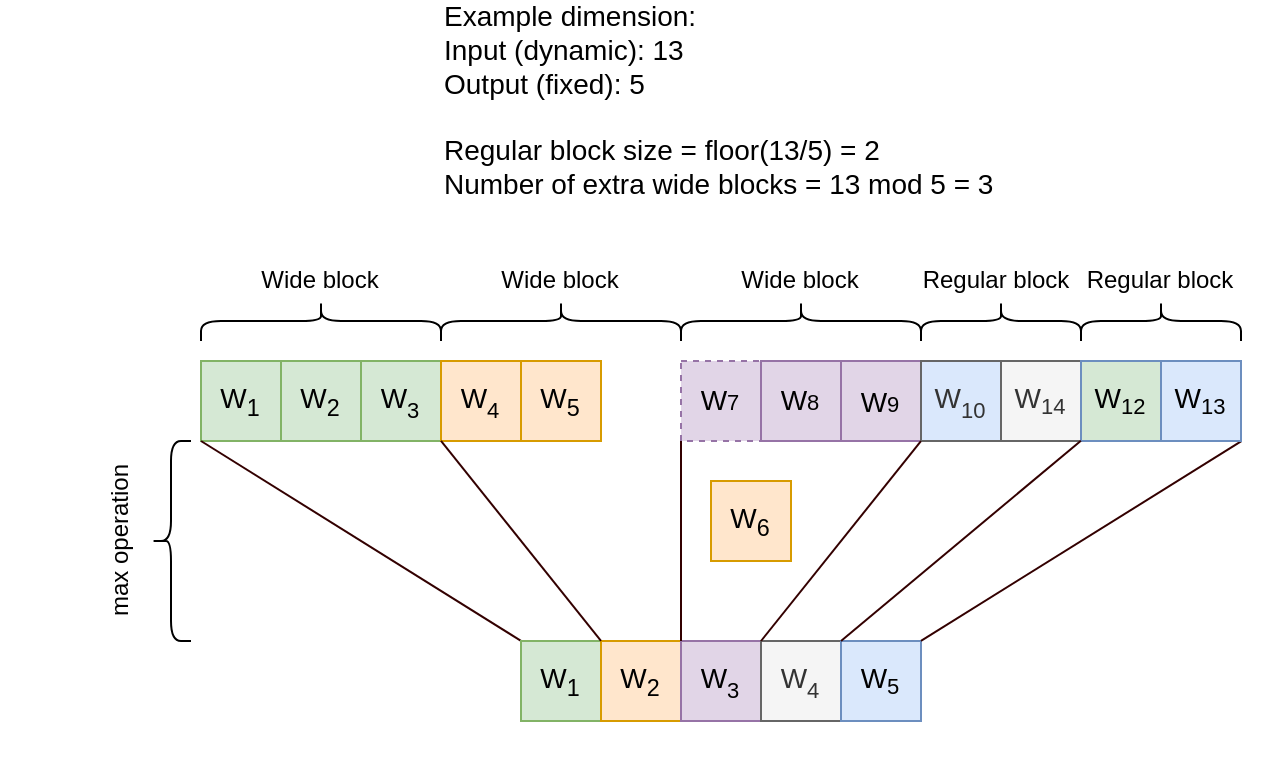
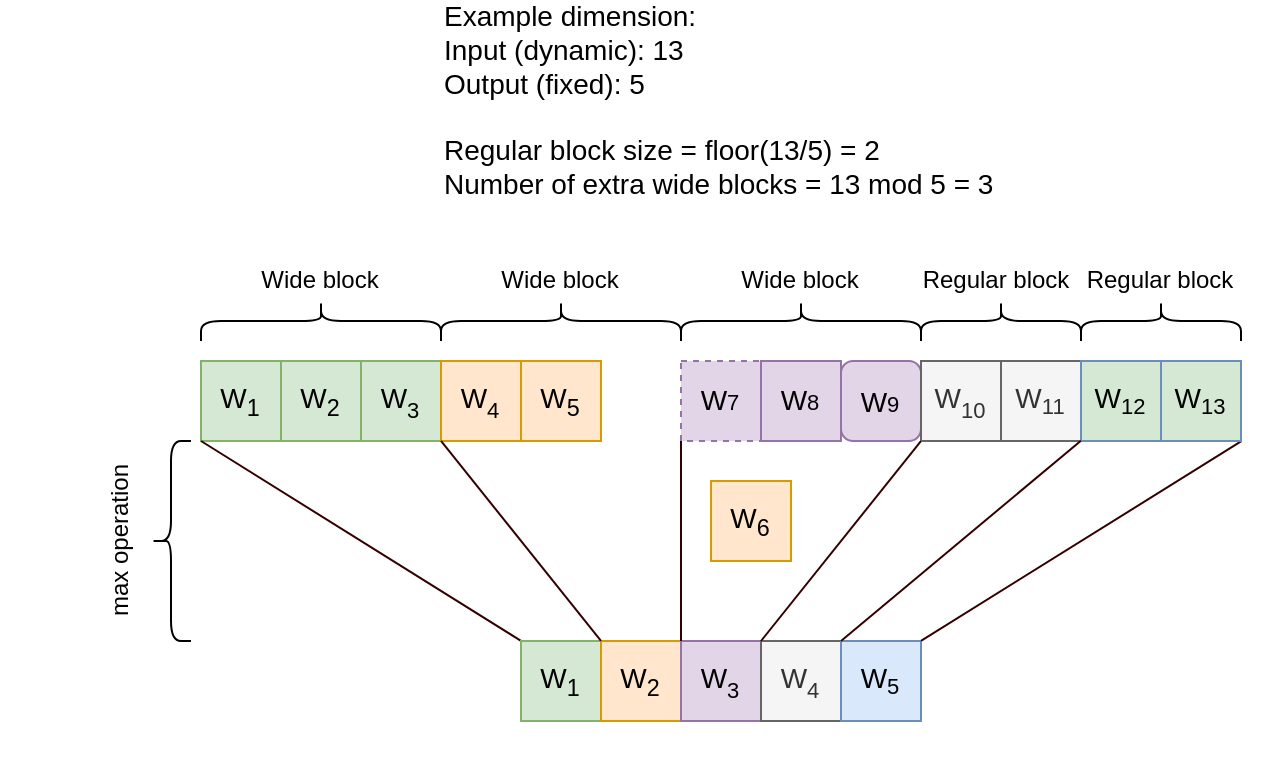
(881, 401) -> (881, 401)
(961, 401) -> (961, 401)
(1041, 401) -> (1041, 401)
(1201, 401) -> (1201, 401)
